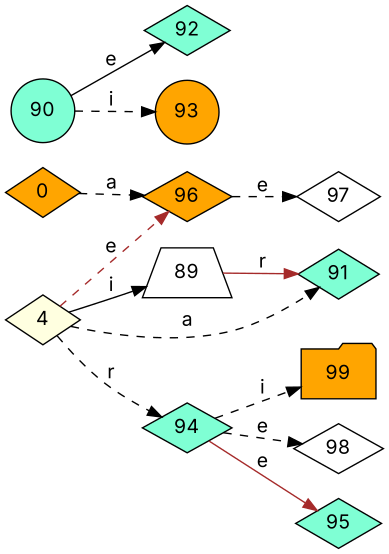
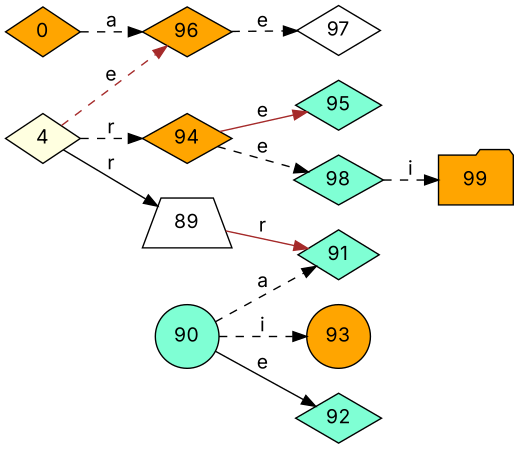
(111, 286) -> (111, 164)
(193, 337) -> (260, 297)
(251, 405) -> (404, 180)
(187, 428) -> (187, 138)
(339, 449) -> (339, 180)
